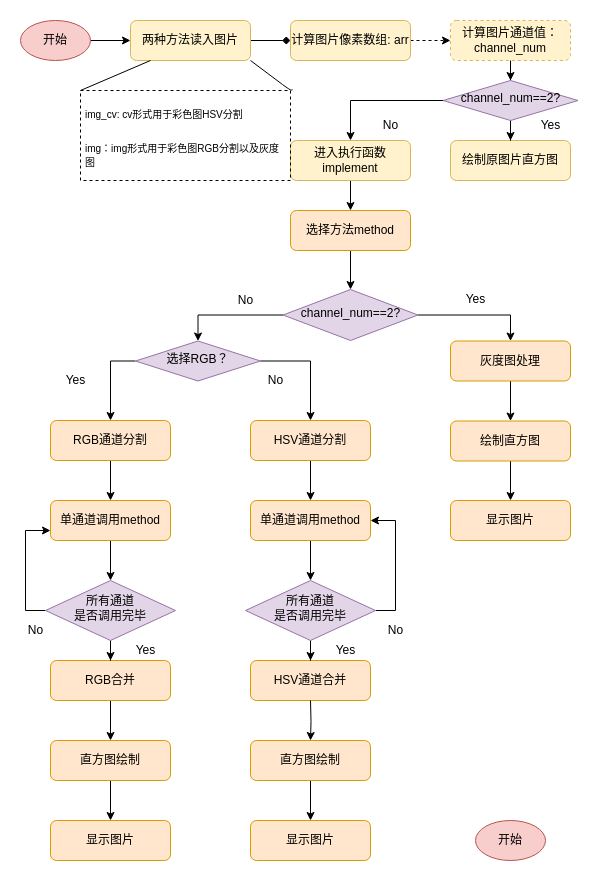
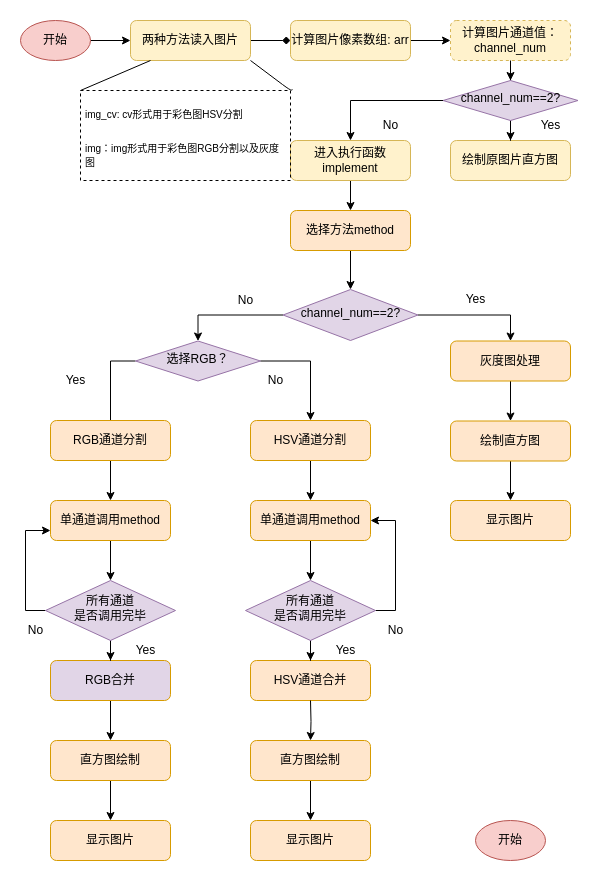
(427, 41) -> (427, 41)
(111, 412) -> (111, 415)
(111, 681) -> (111, 681)
